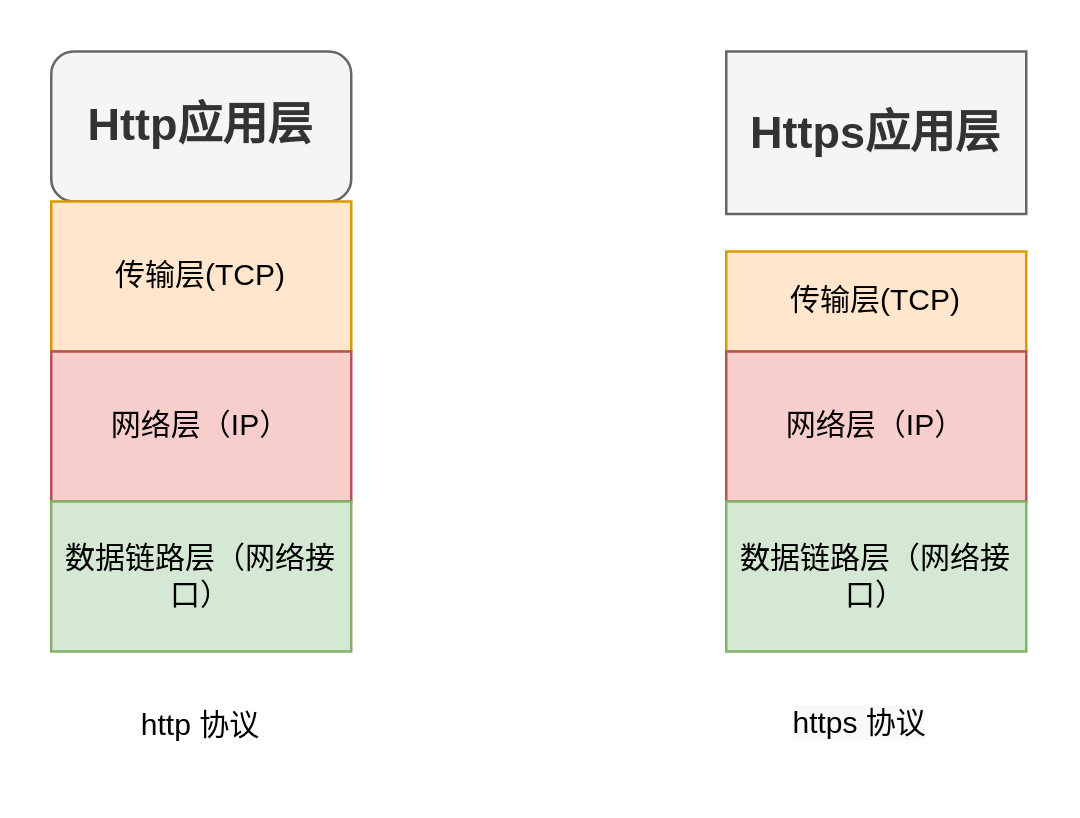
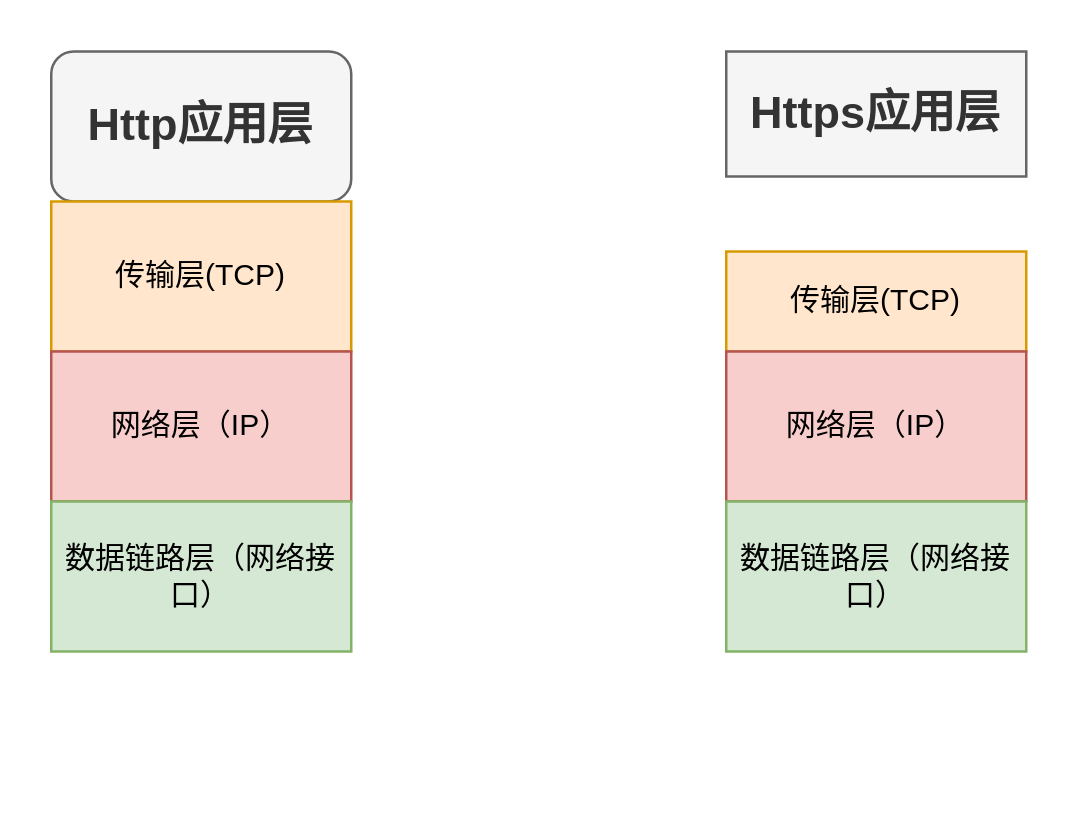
(876, 133) -> (876, 114)
(201, 726) -> none
(876, 726) -> none
